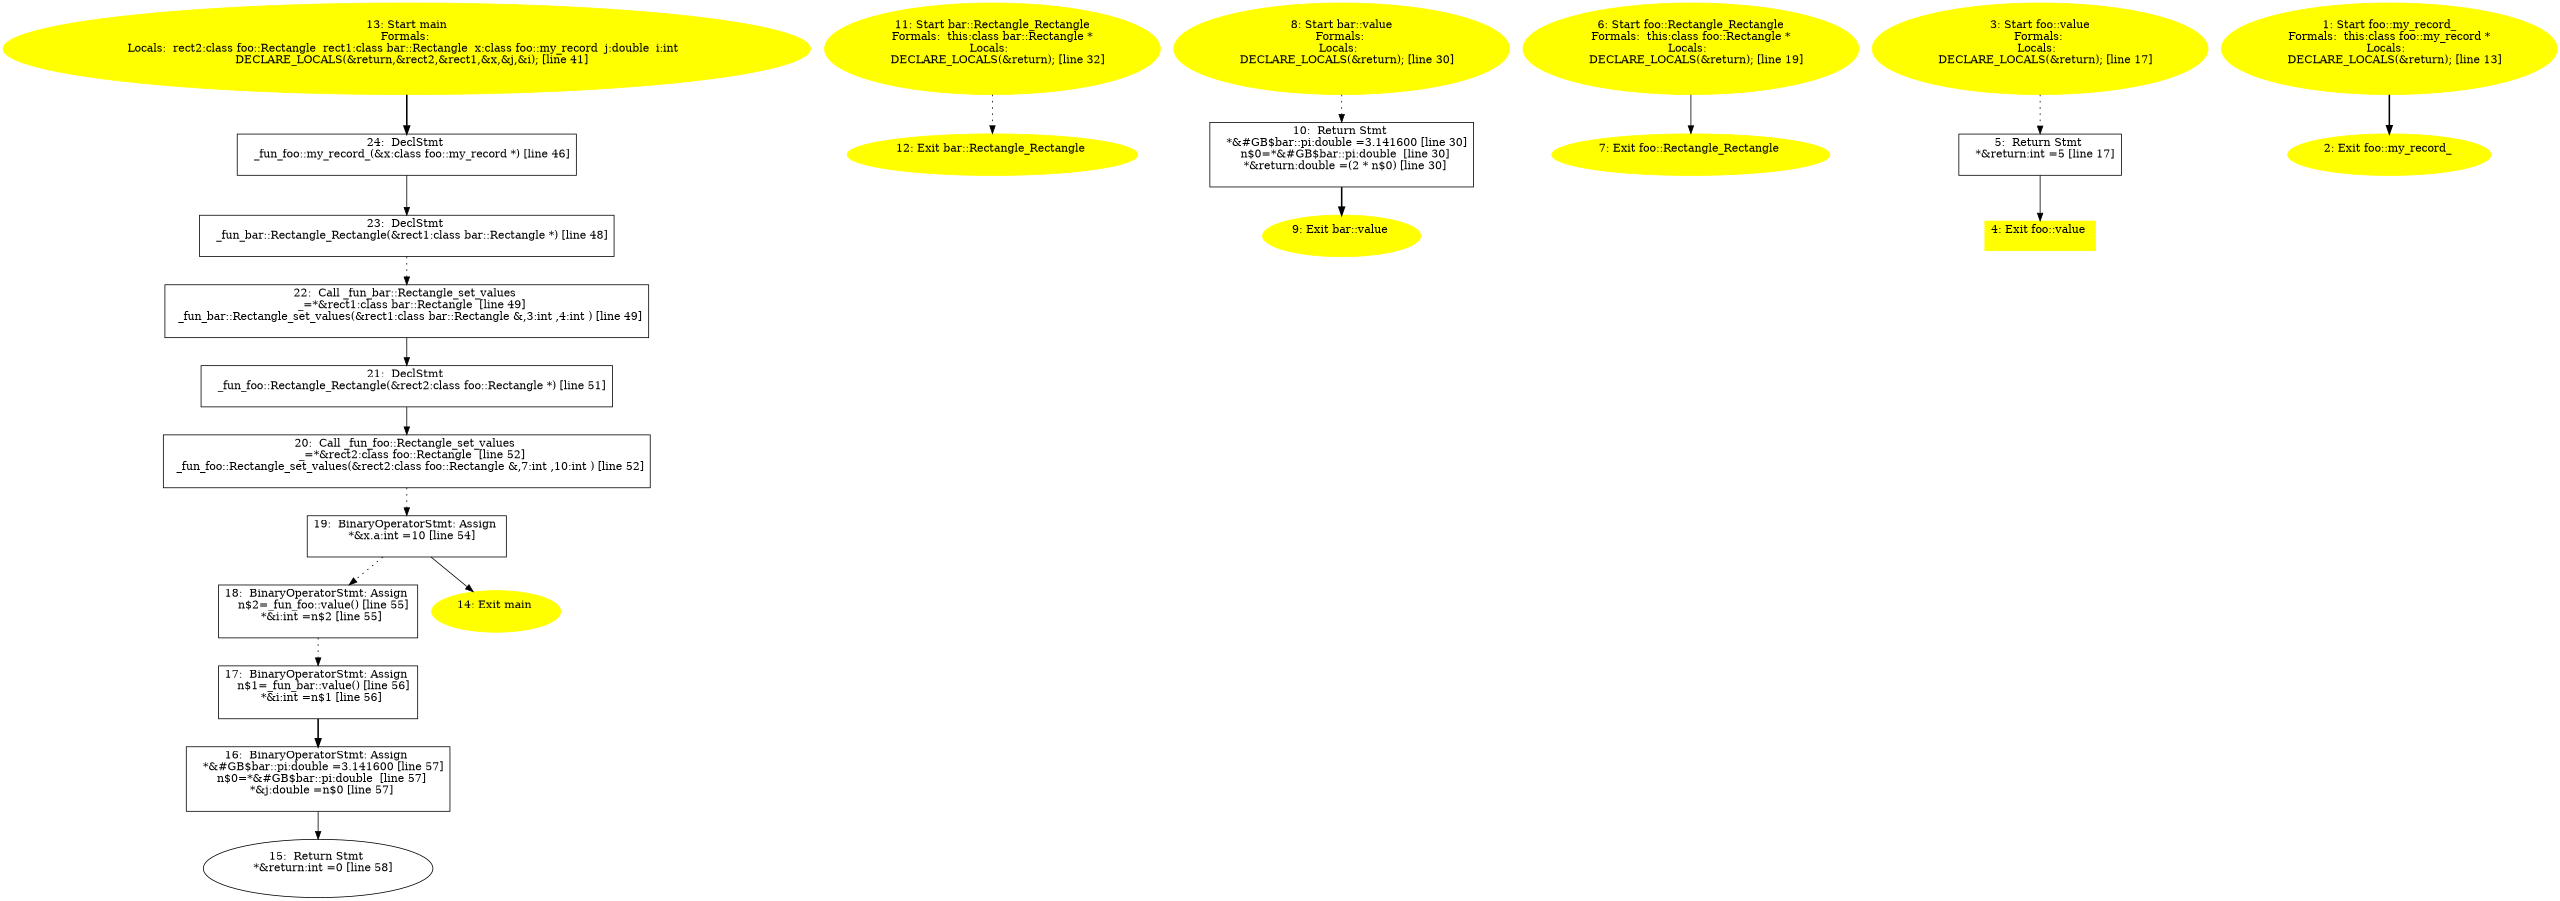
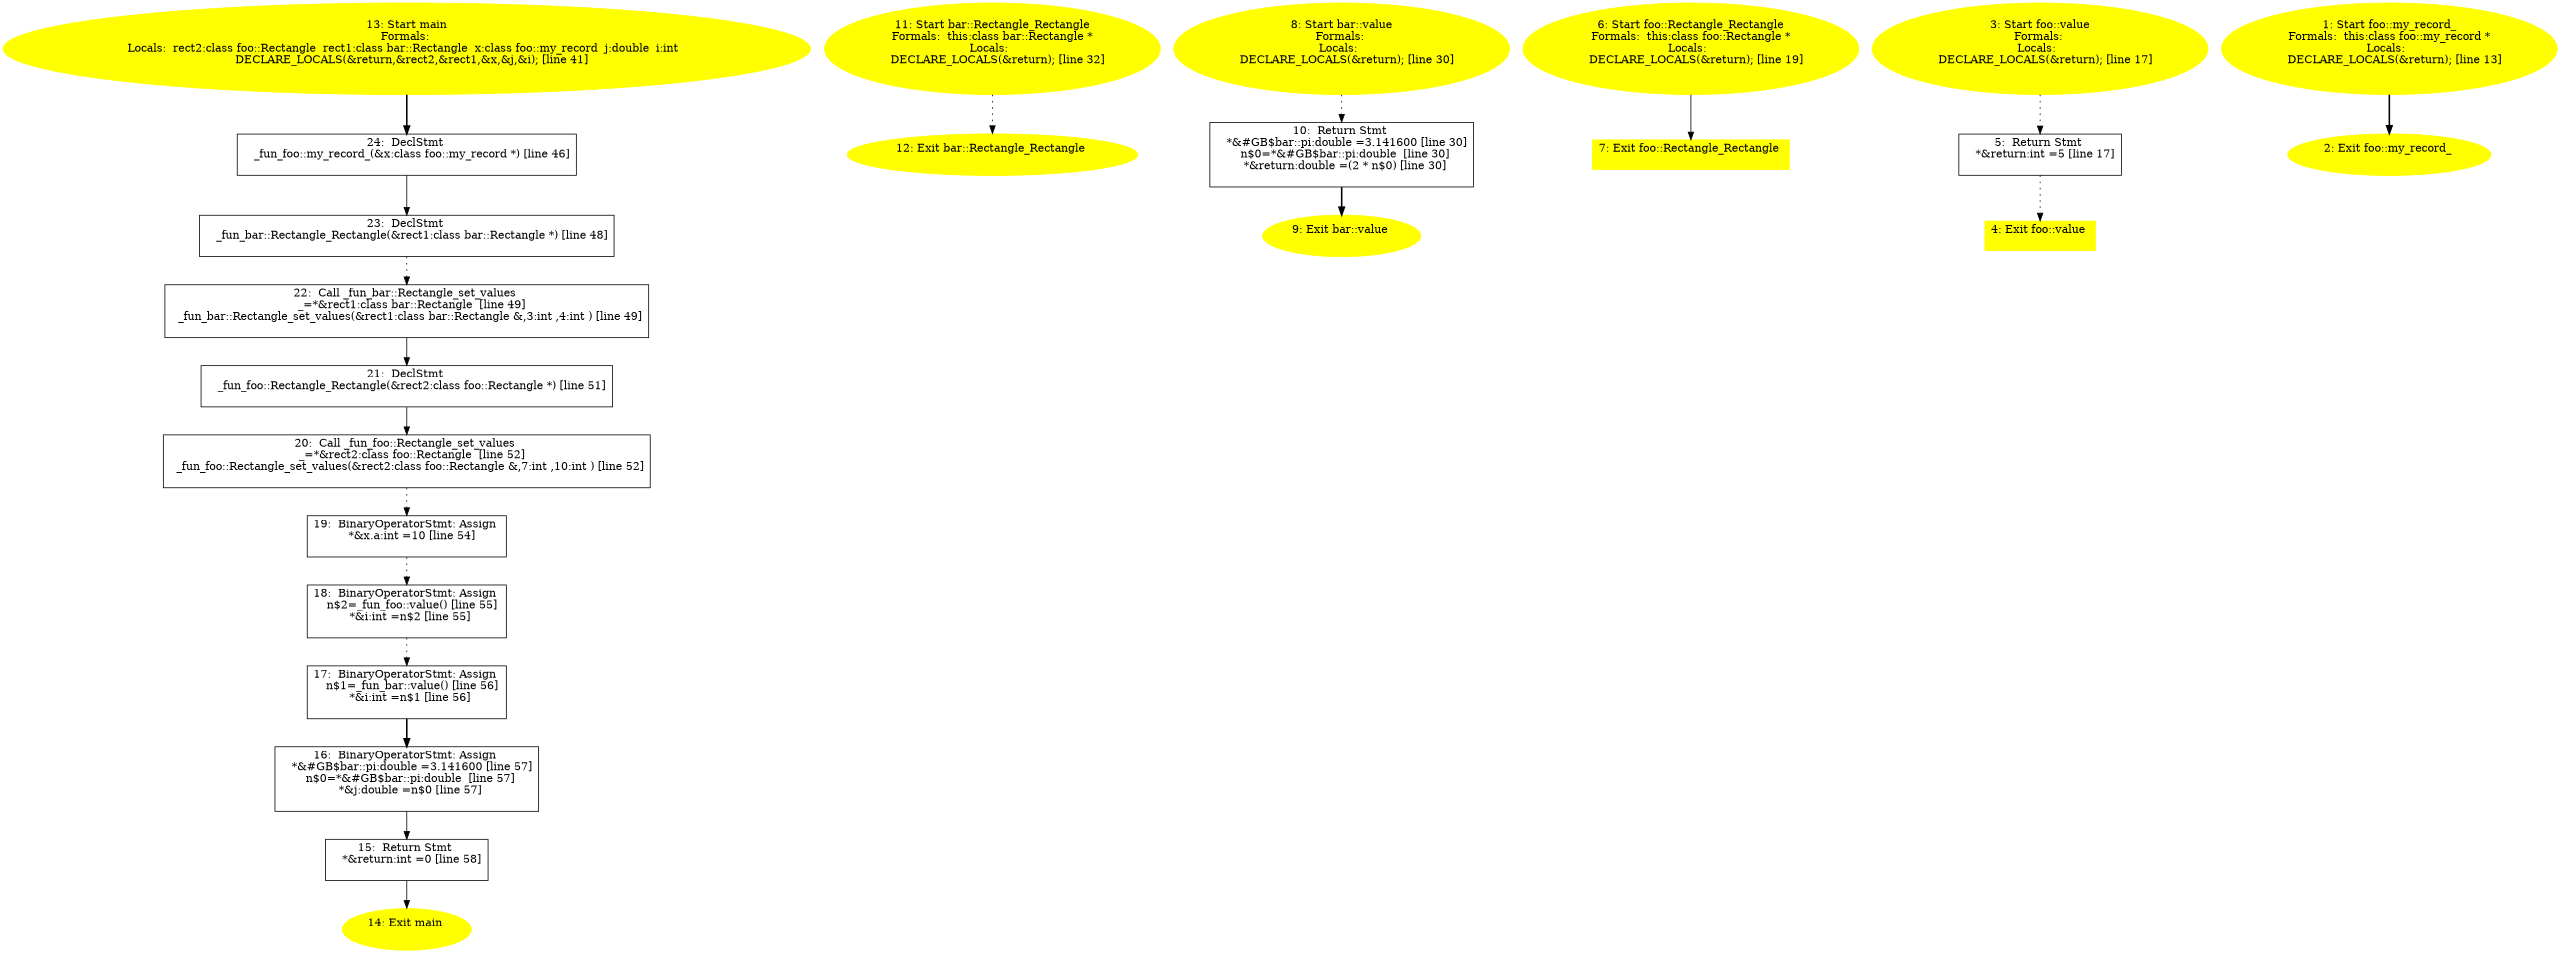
(1691, 155) -> (1691, 155)
(2040, 194) -> (2040, 194)
(449, 572) -> (407, 891)
(318, 868) -> (407, 860)
